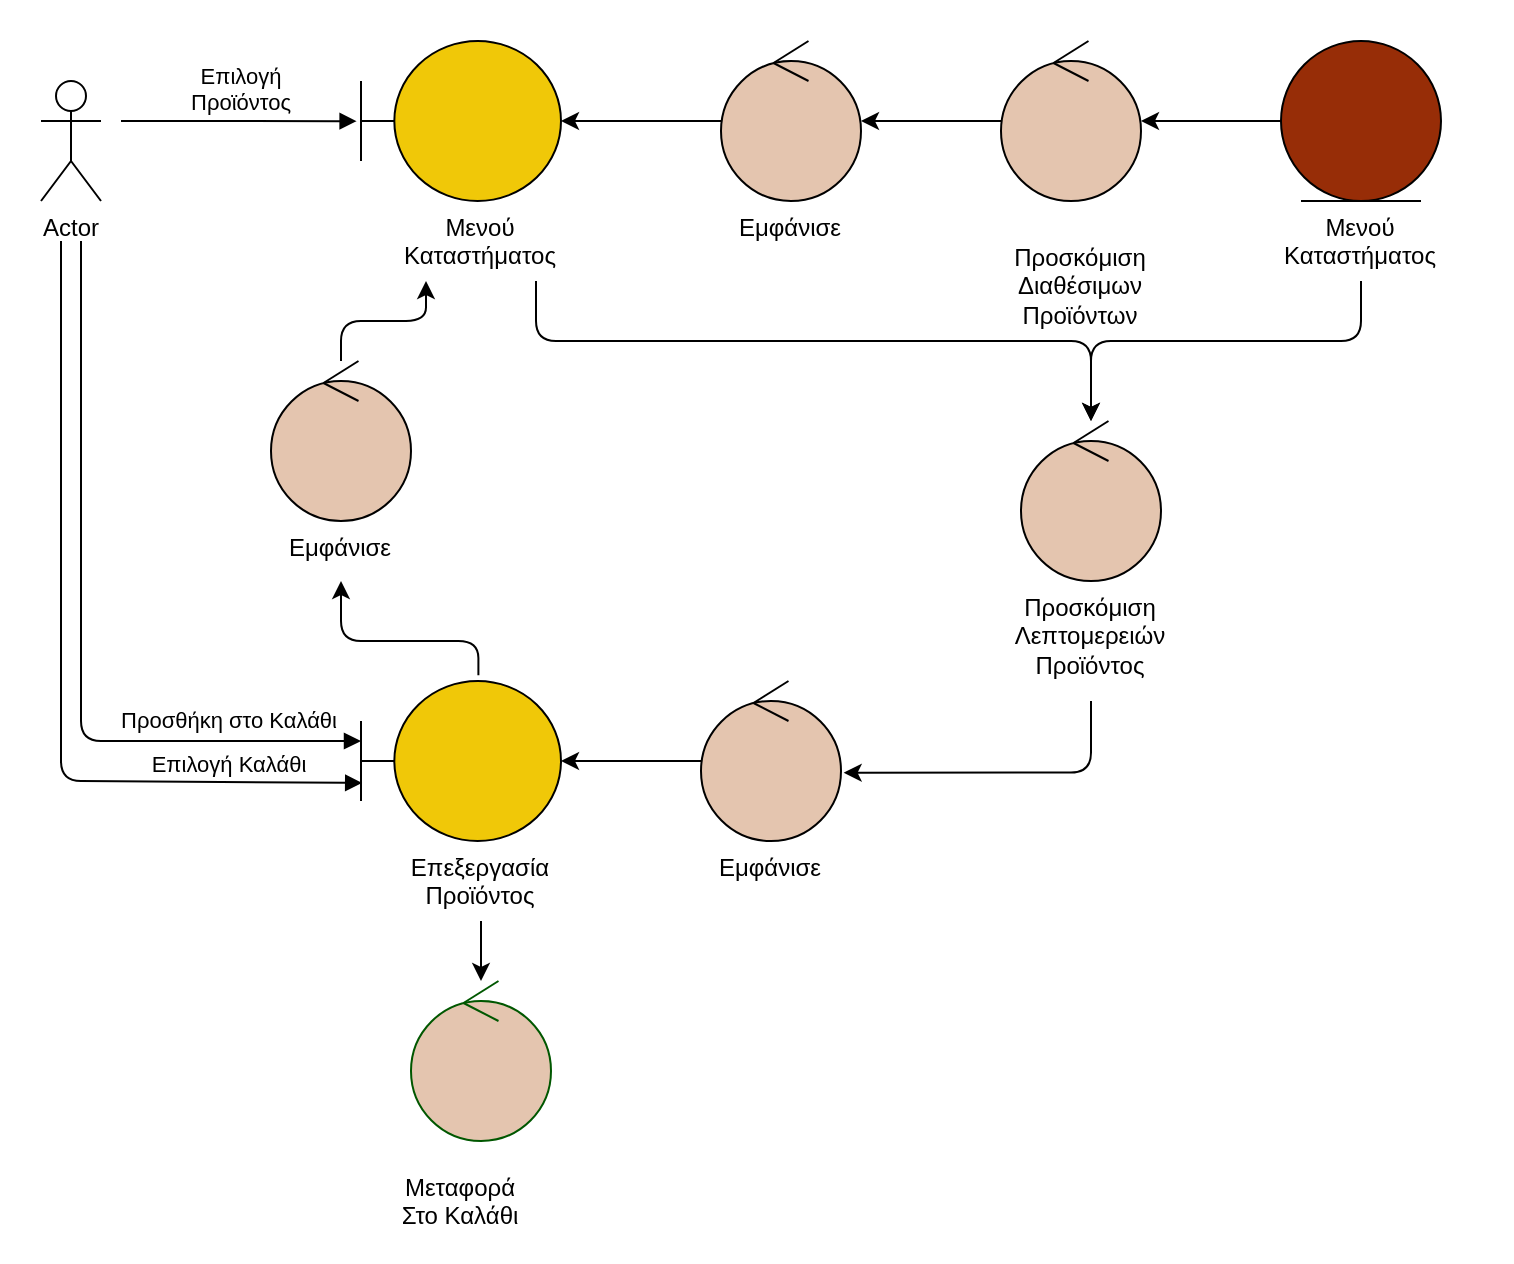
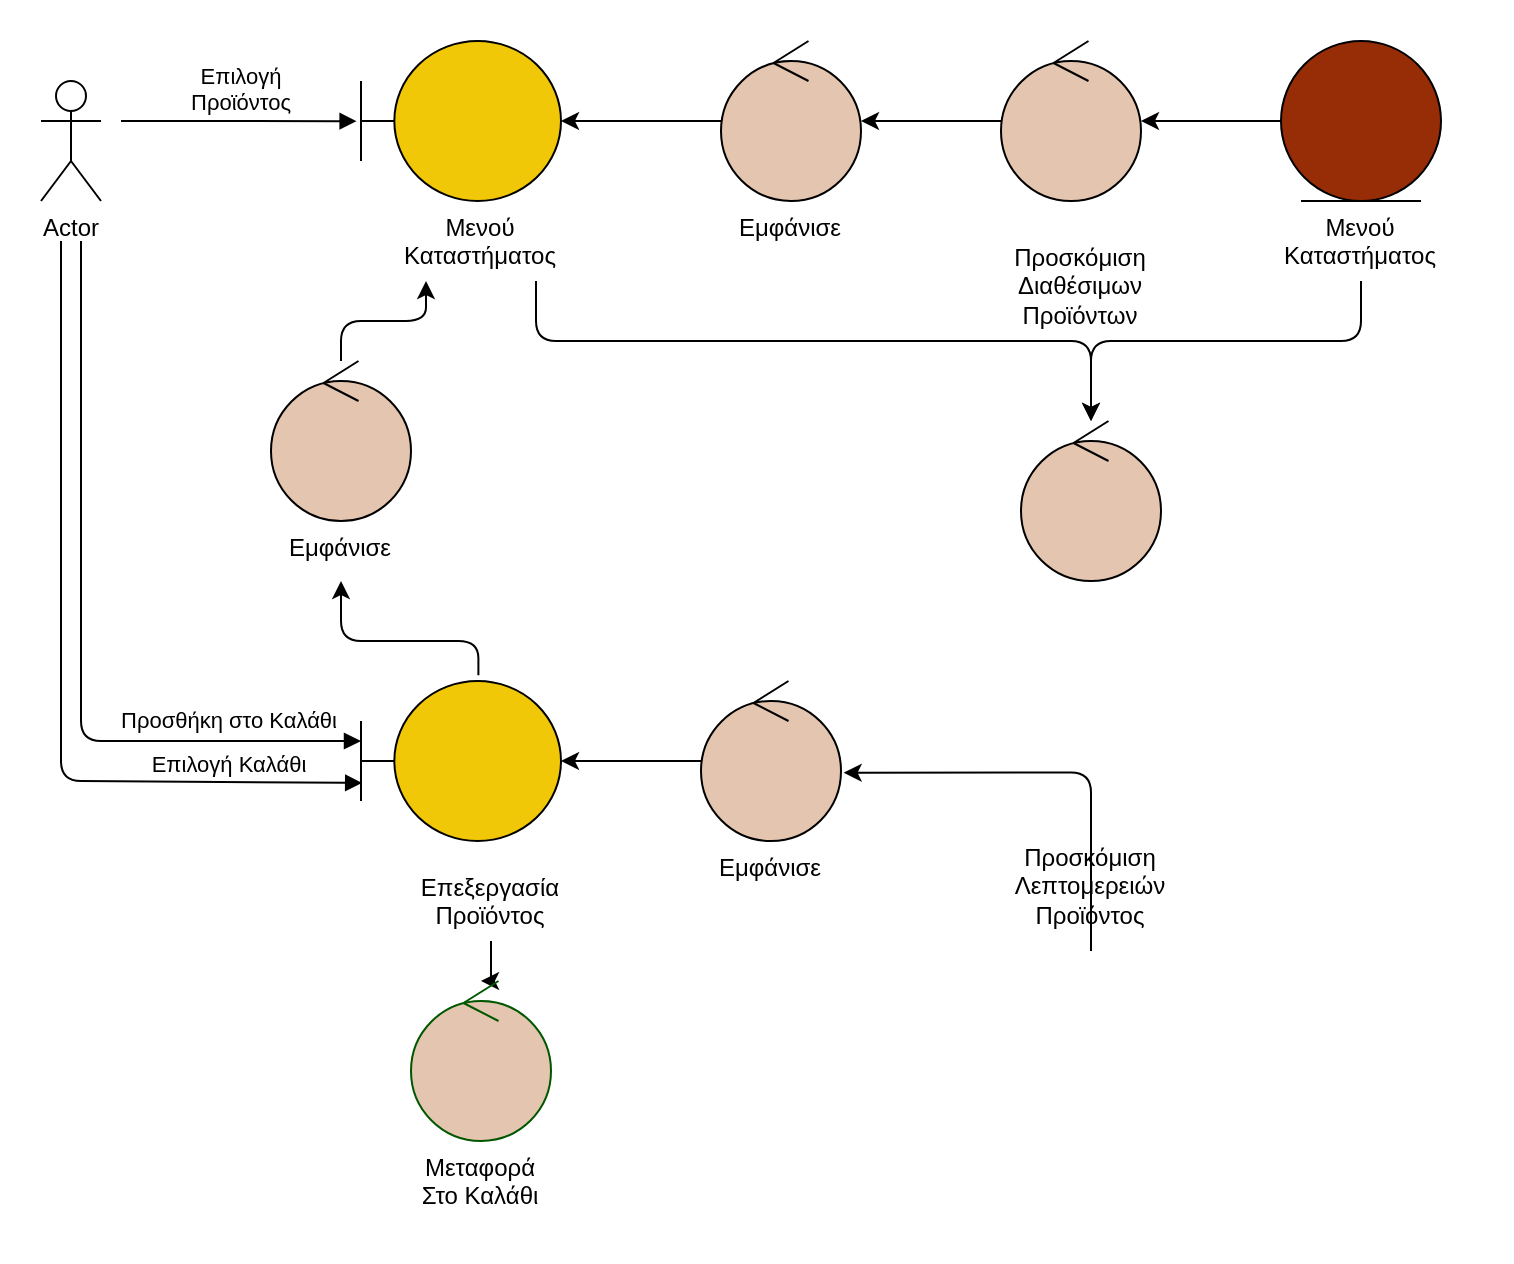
(1091, 641) -> (1091, 891)
(481, 881) -> (491, 901)
(461, 1201) -> (481, 1181)
